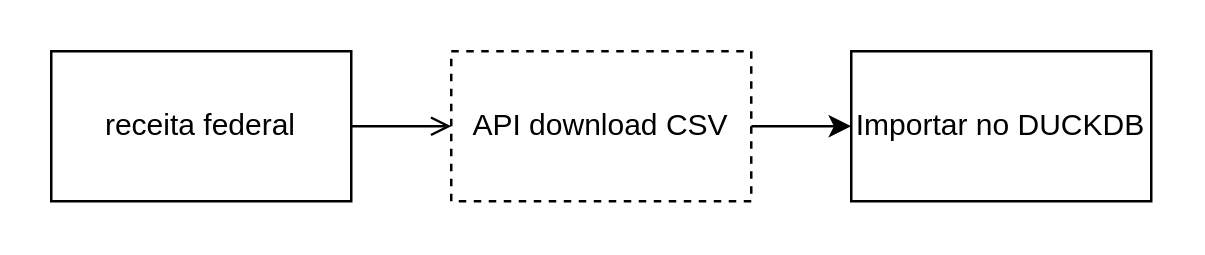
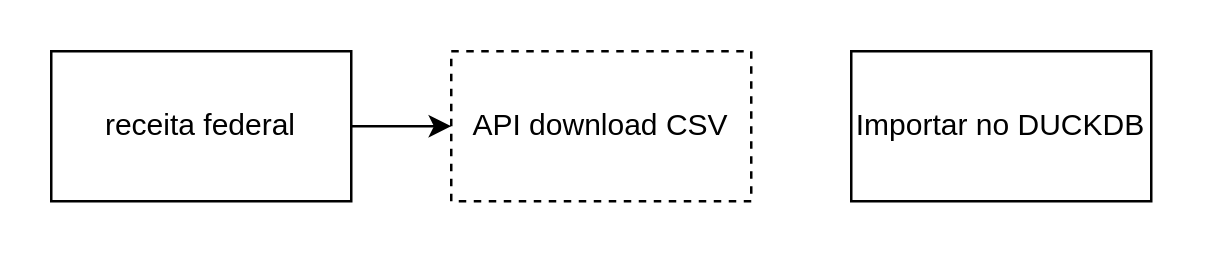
(437, 126) -> (433, 126)
(793, 126) -> none
